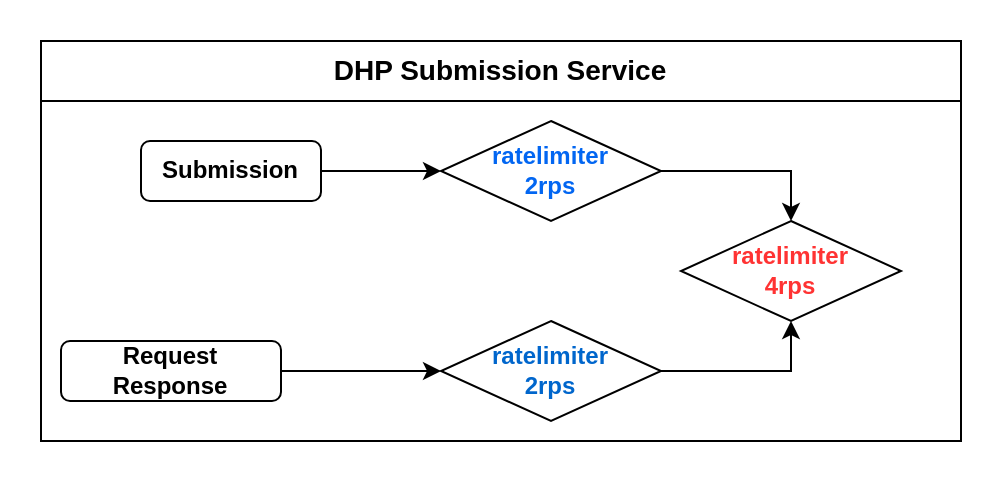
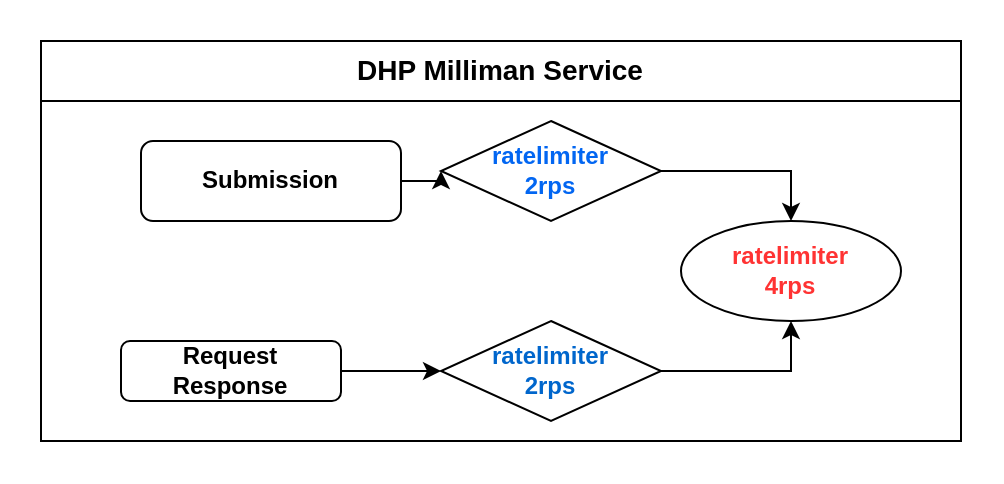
(501, 71) -> (501, 71)
(231, 171) -> (271, 181)
(791, 271) -> (791, 271)
(171, 371) -> (231, 371)
